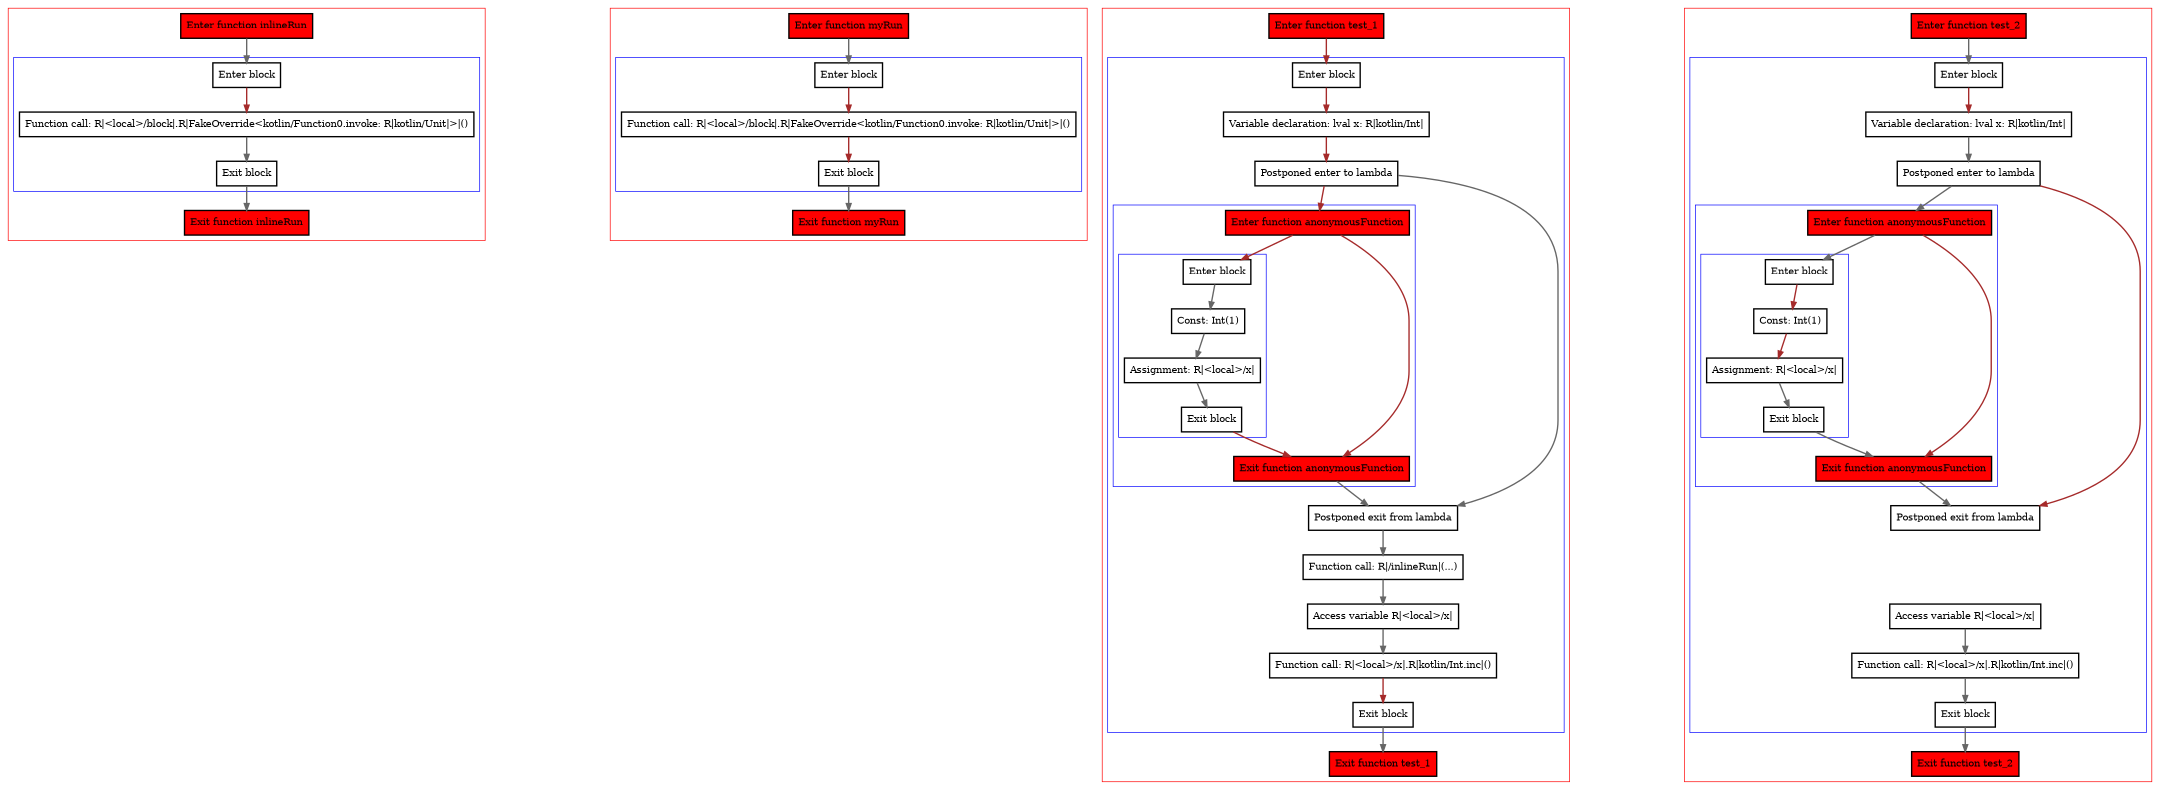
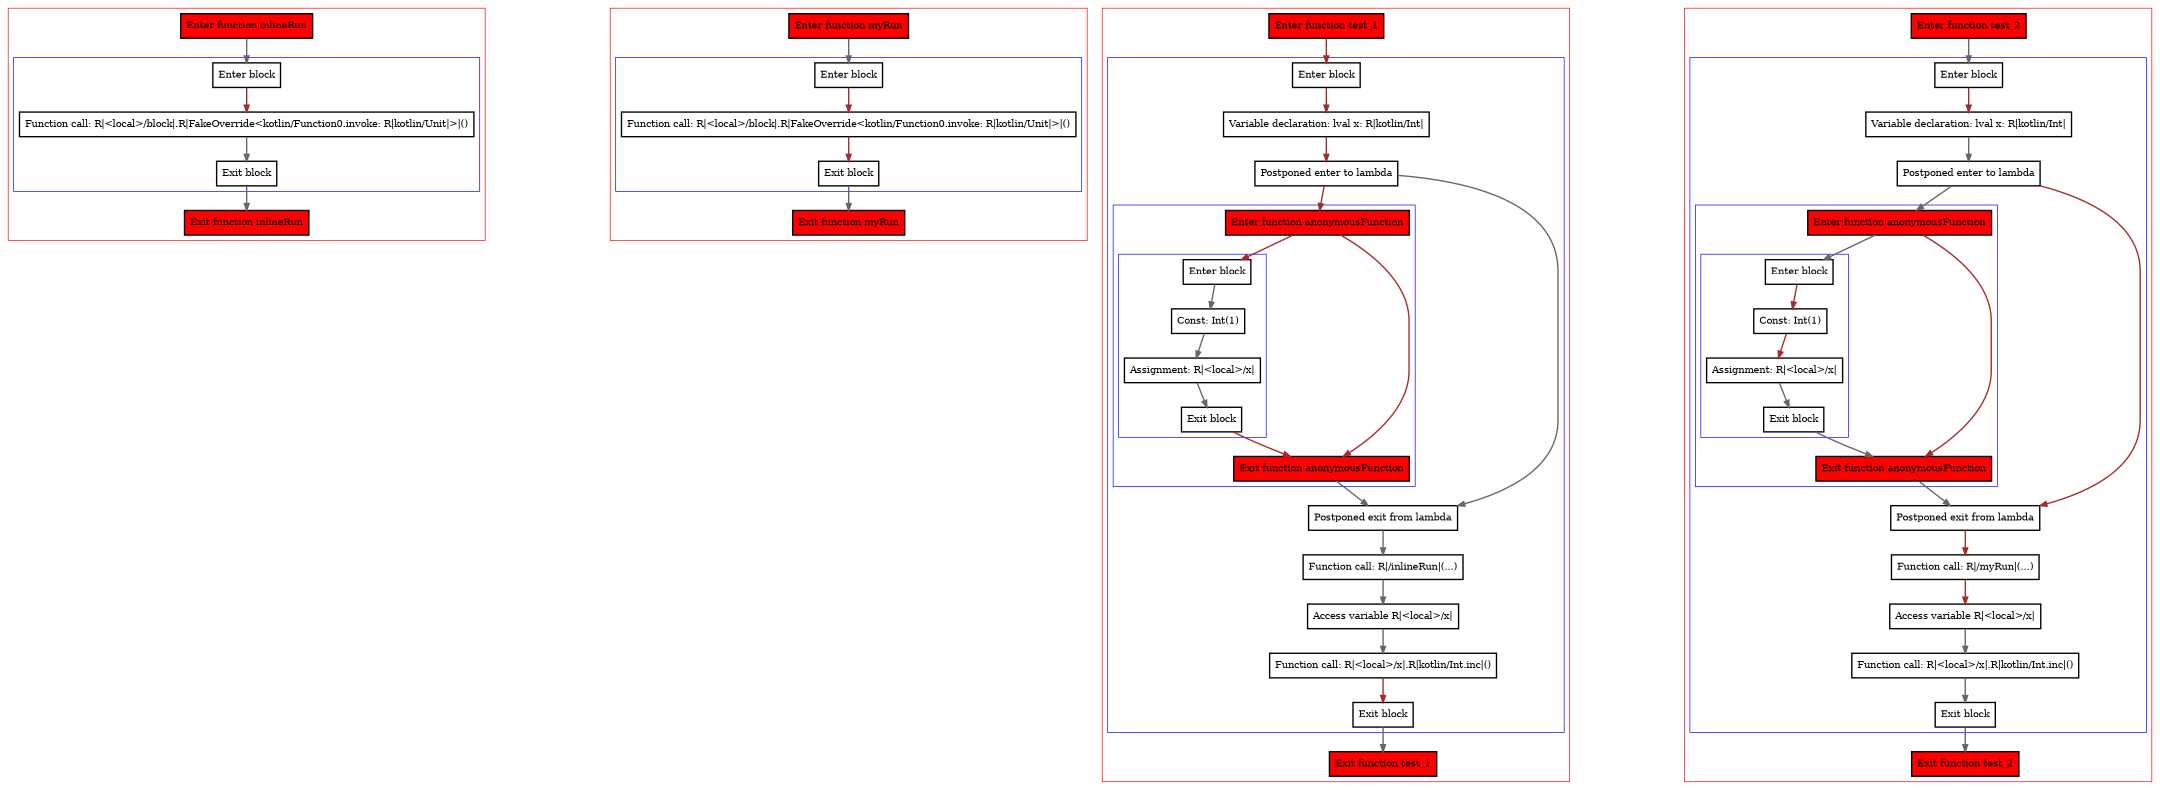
none -> (1965, 567)
